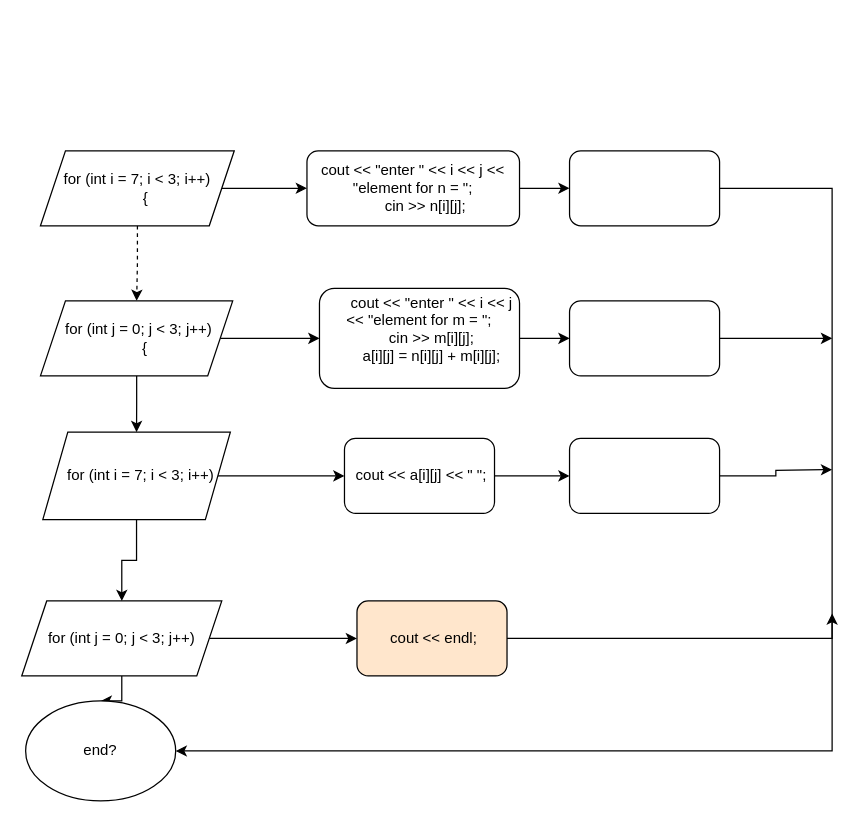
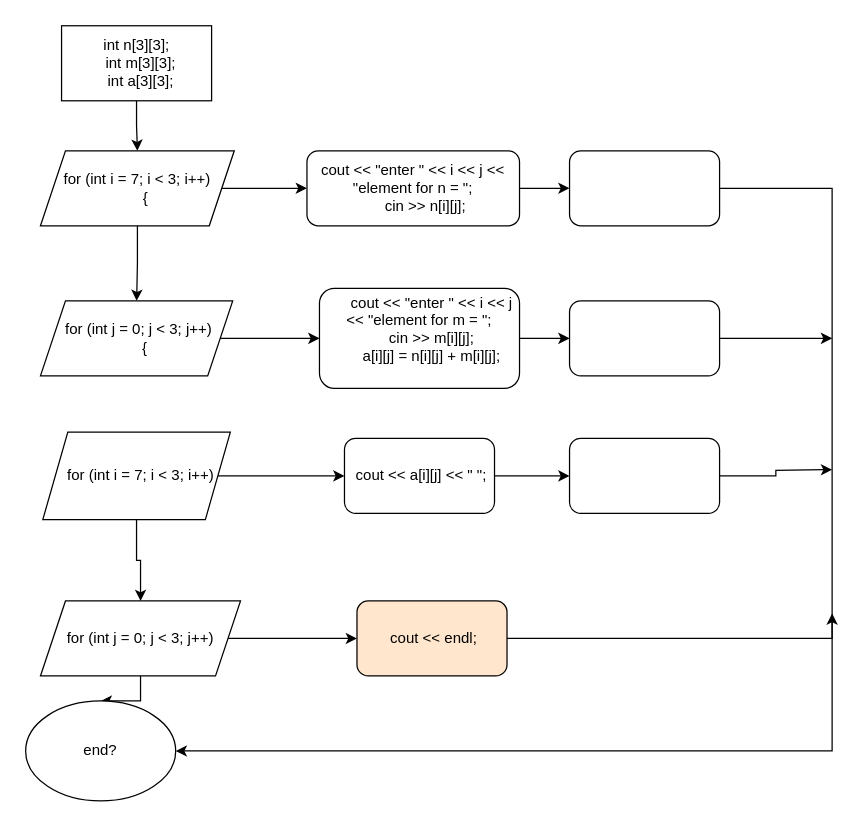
none -> (137, 63)
none -> (137, 122)
(137, 260) -> (137, 260)
(137, 400) -> none
(122, 638) -> (140, 638)
